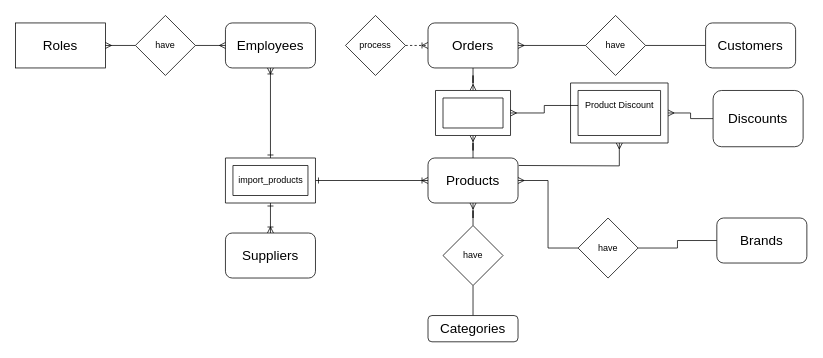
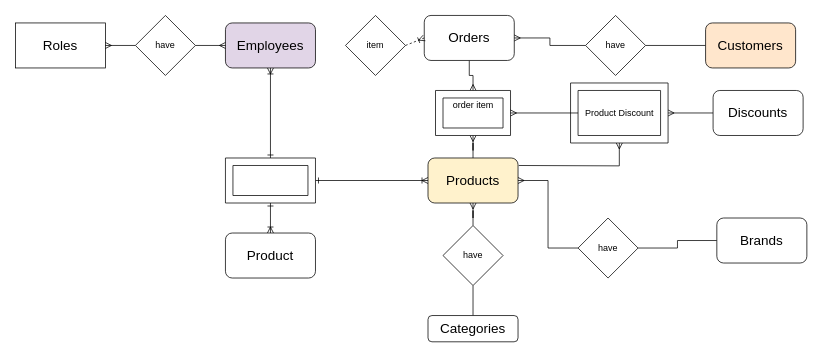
(270, 45) -> (270, 45)
(375, 45) -> (375, 45)
(473, 45) -> (469, 38)
(750, 45) -> (750, 45)
none -> (473, 105)
(619, 105) -> (619, 113)
(758, 119) -> (758, 113)
(270, 180) -> none
(473, 180) -> (473, 180)
(270, 255) -> (270, 255)
